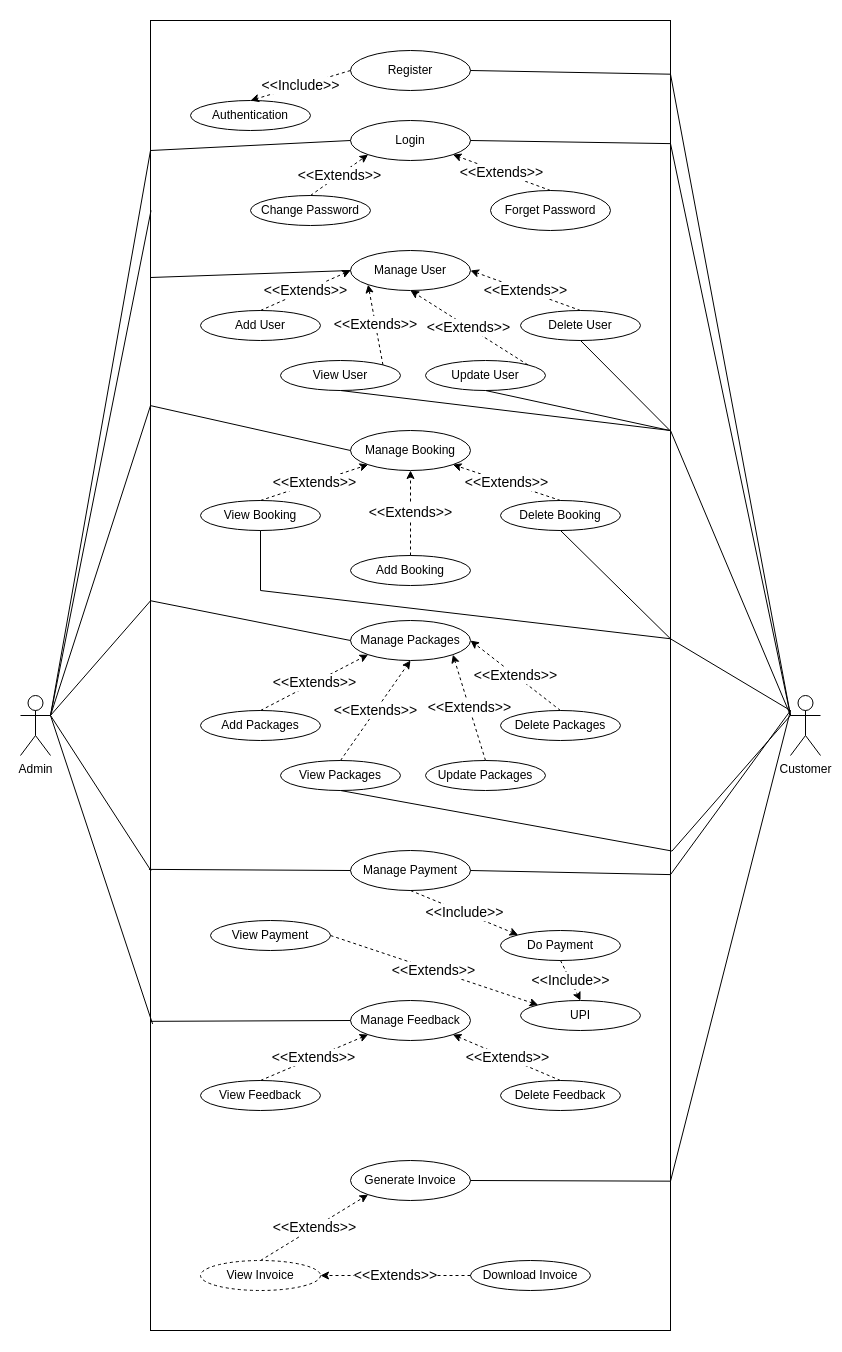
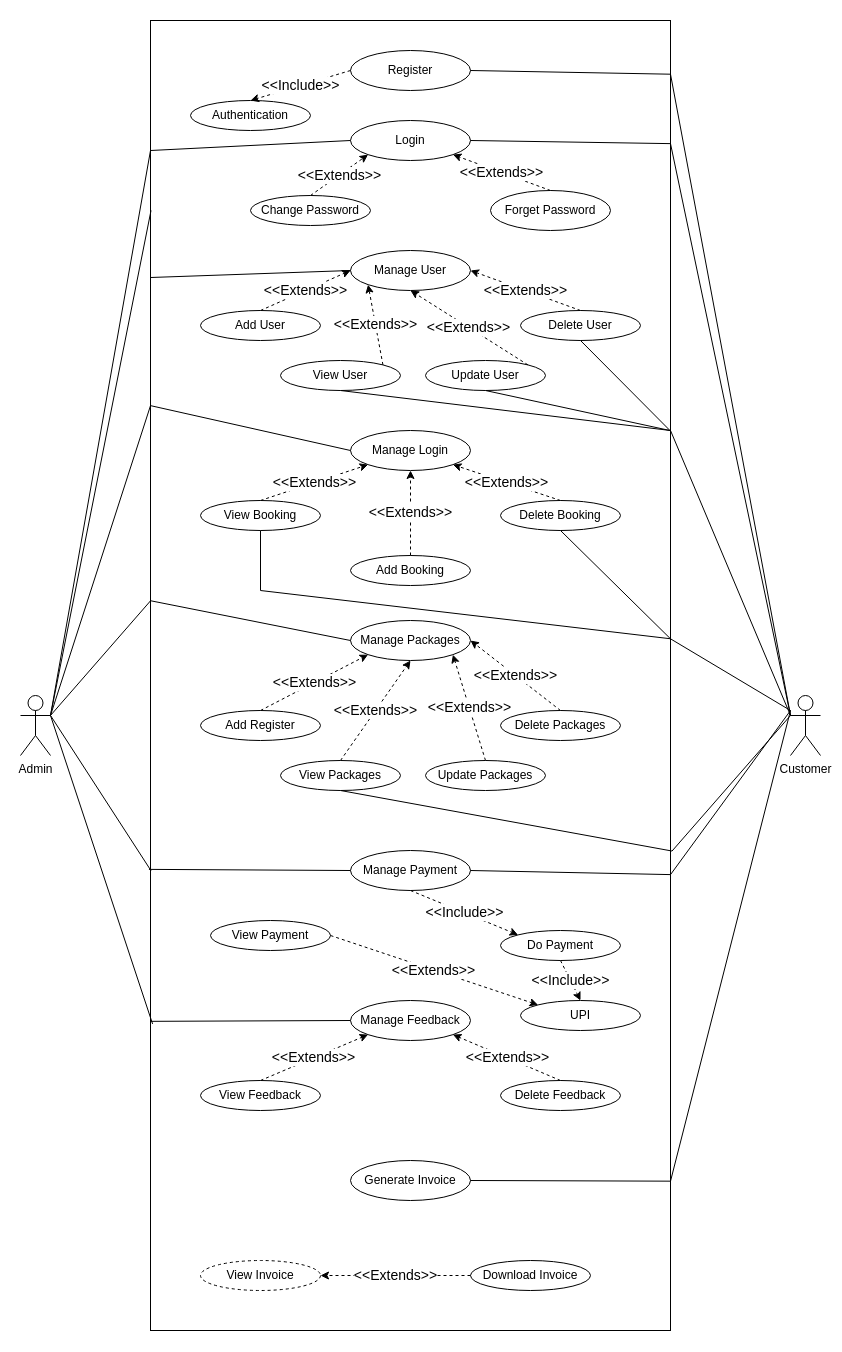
(411, 451) -> (411, 451)
(261, 726) -> (261, 726)
(311, 1229) -> none
